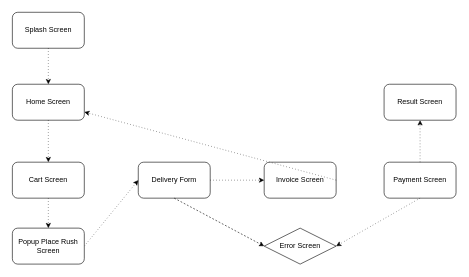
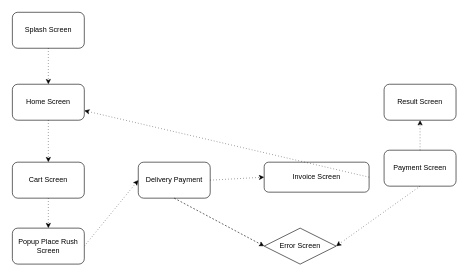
(174, 180) -> (174, 180)
(300, 180) -> (317, 177)
(420, 180) -> (420, 168)
